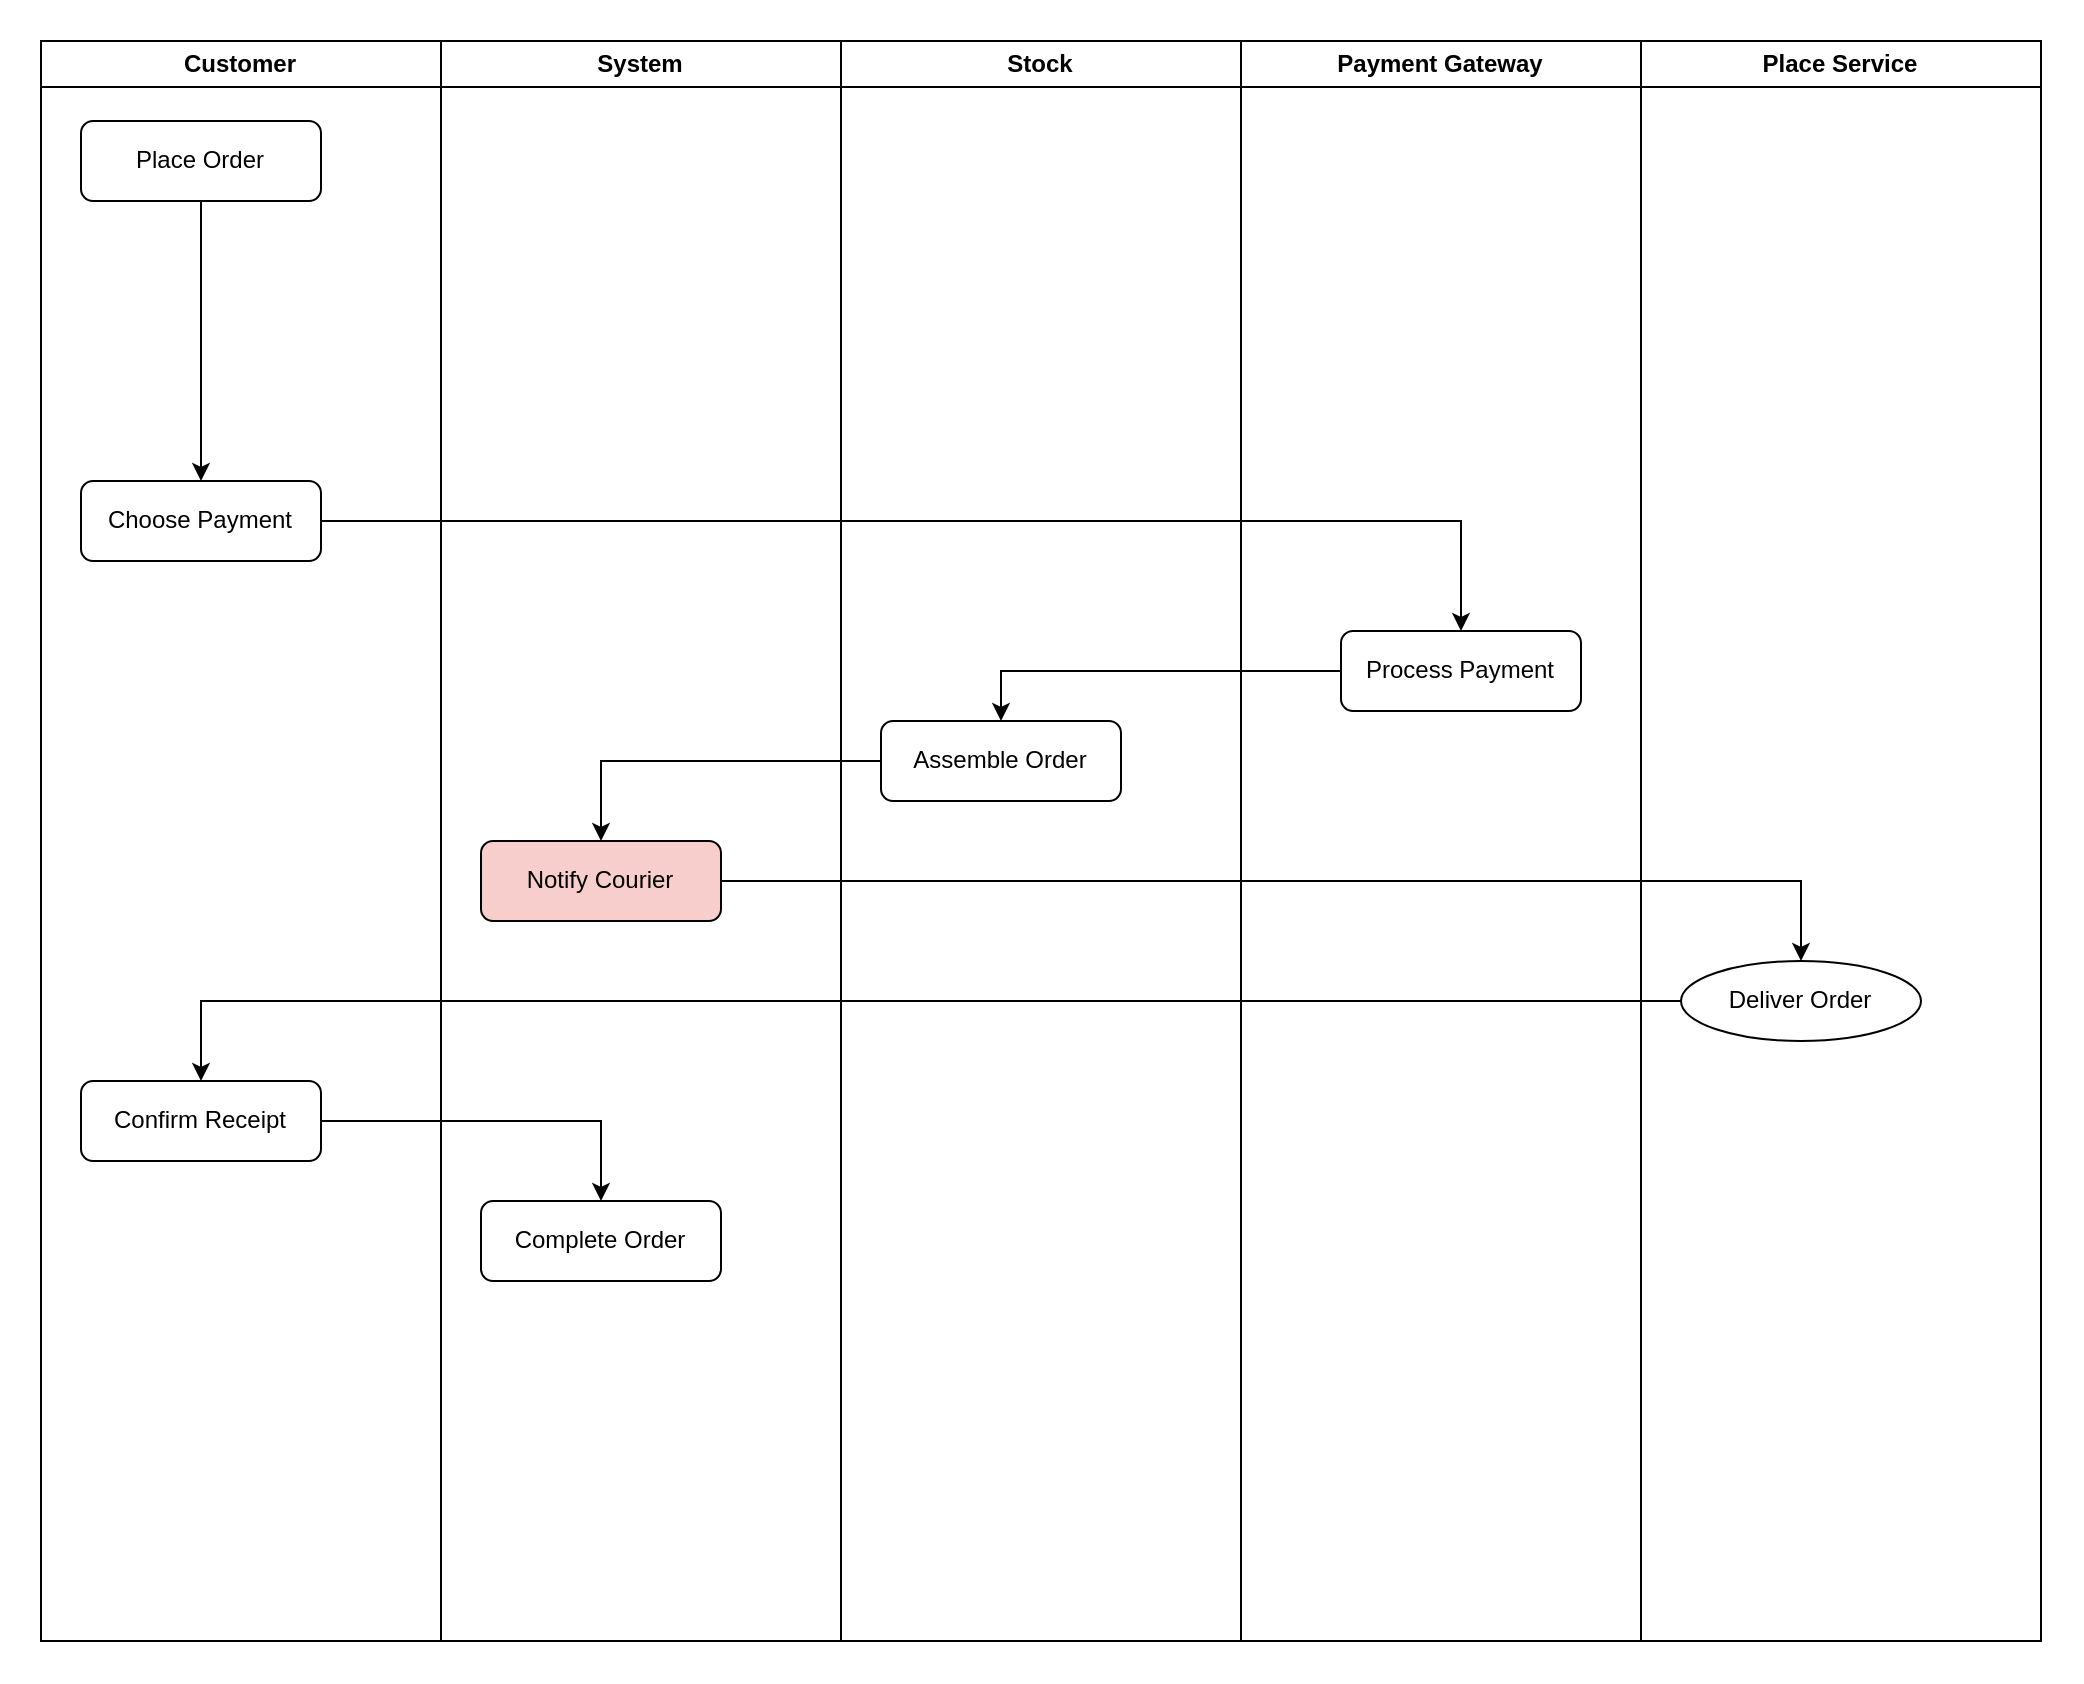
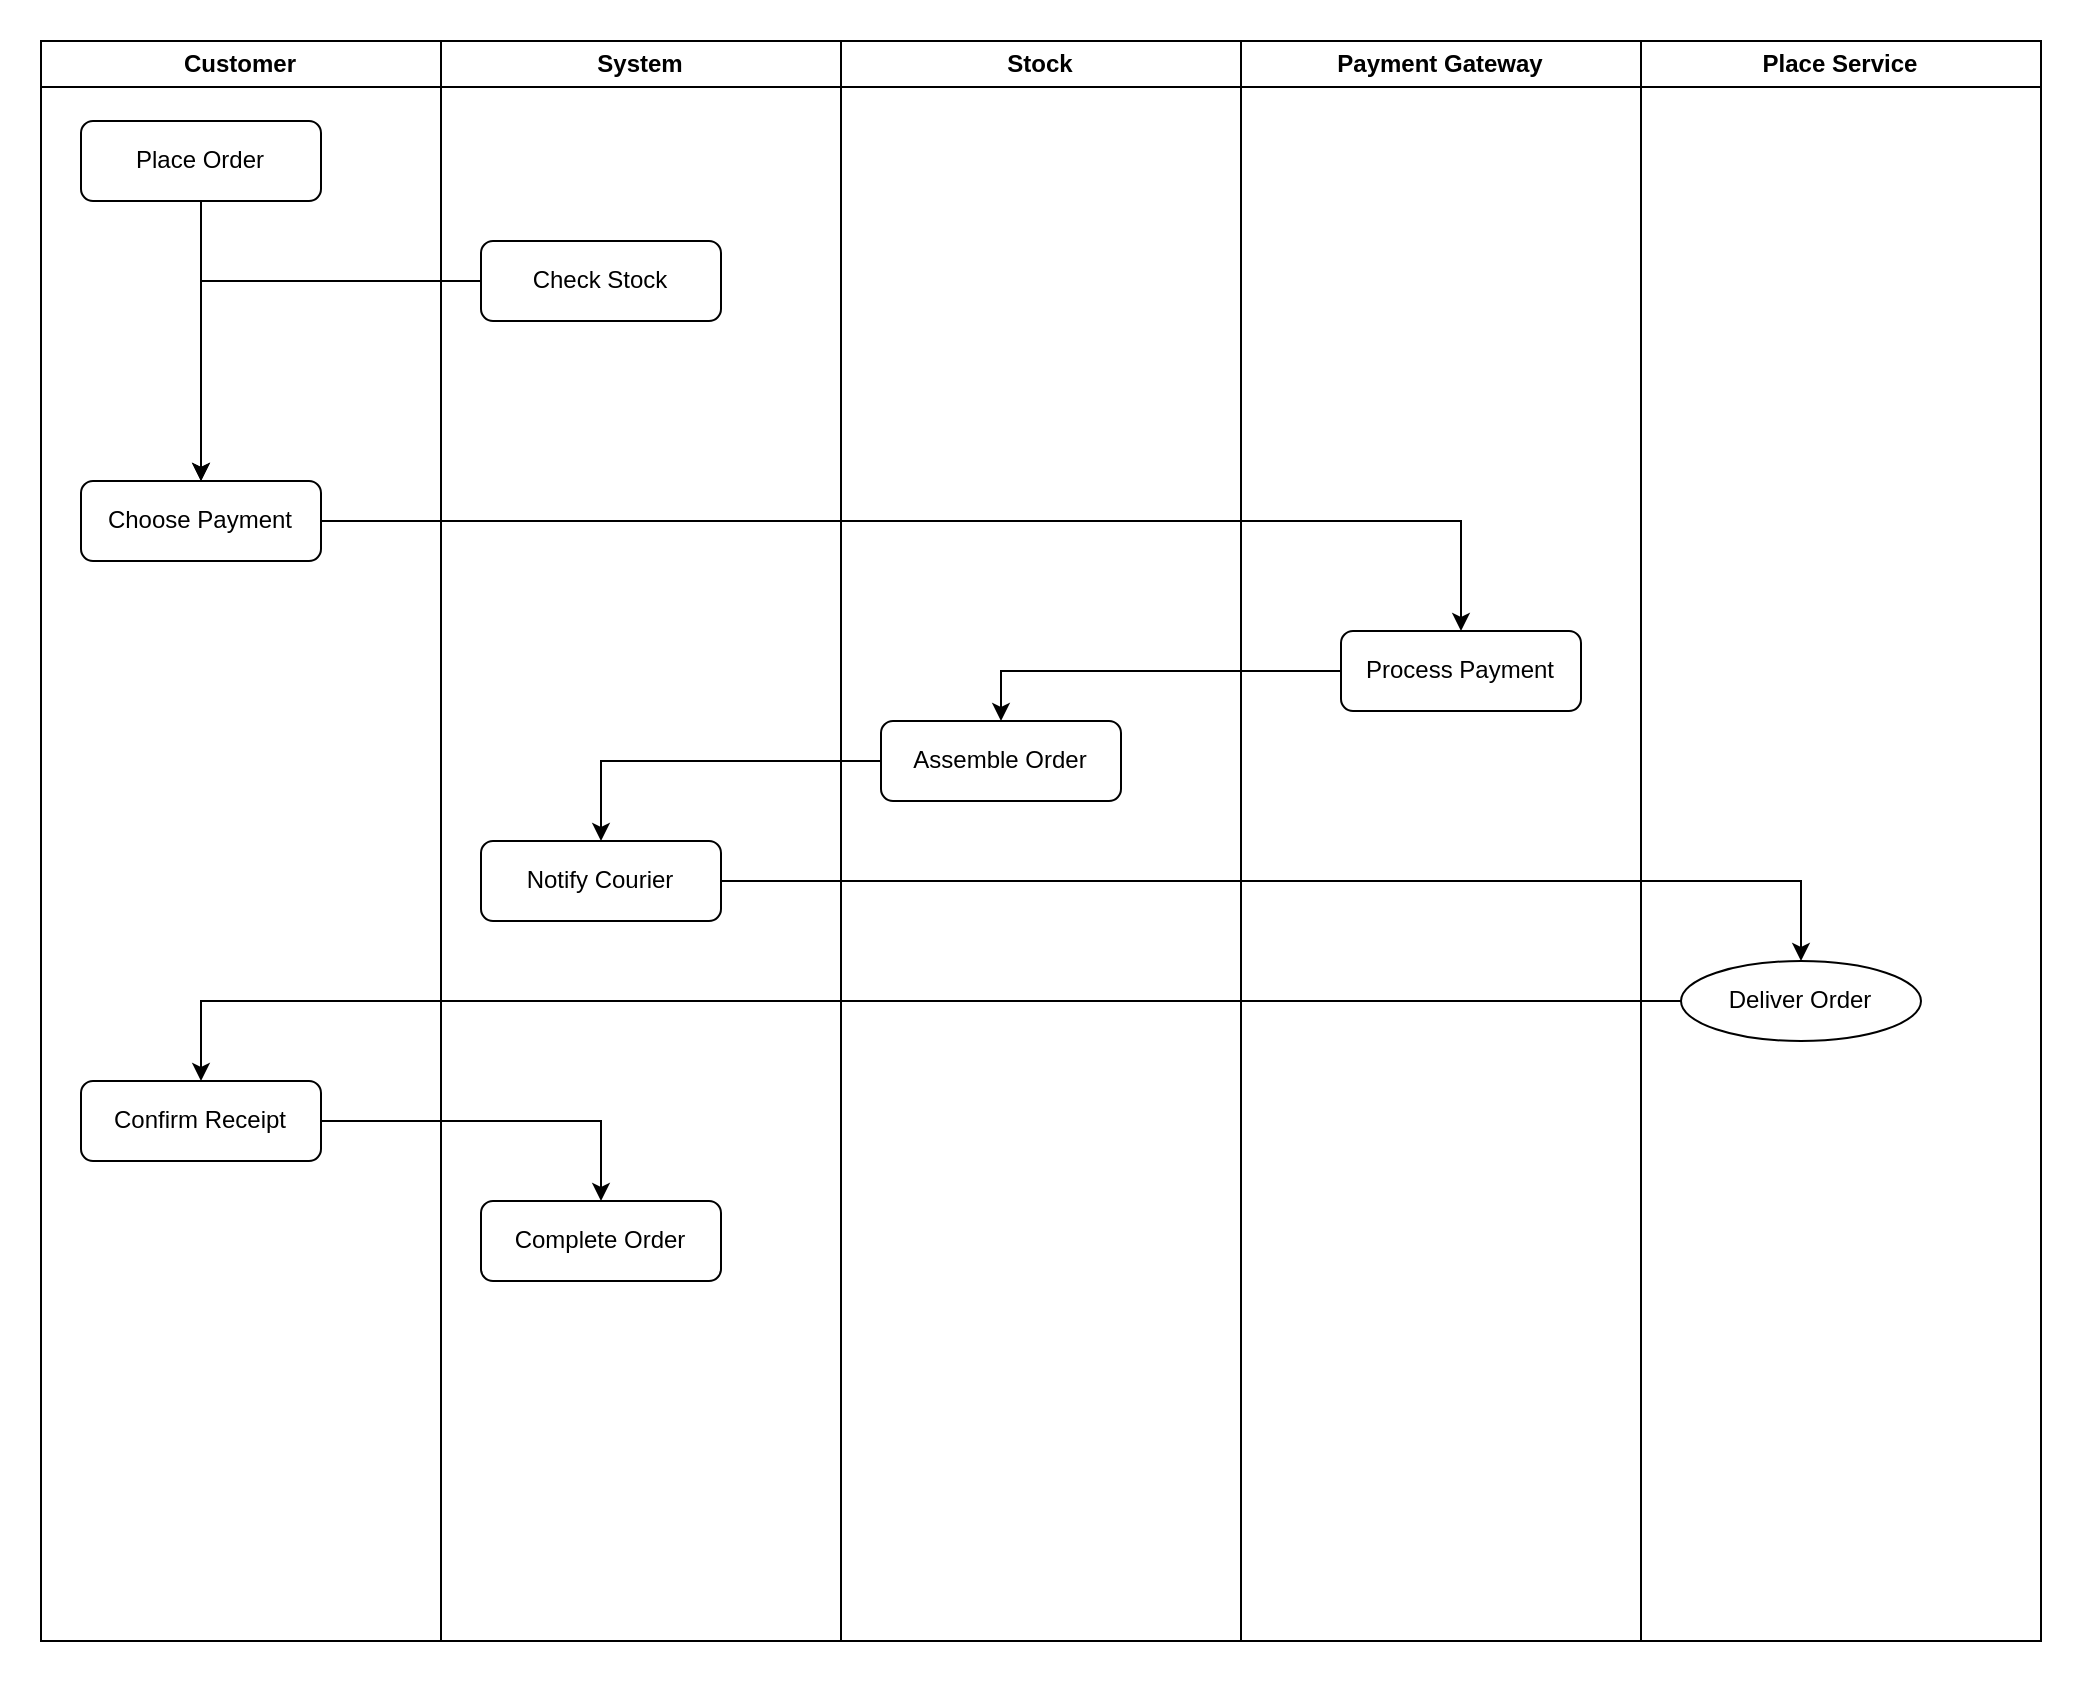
none -> (321, 281)
none -> (601, 281)
(601, 881) -> (601, 881)
